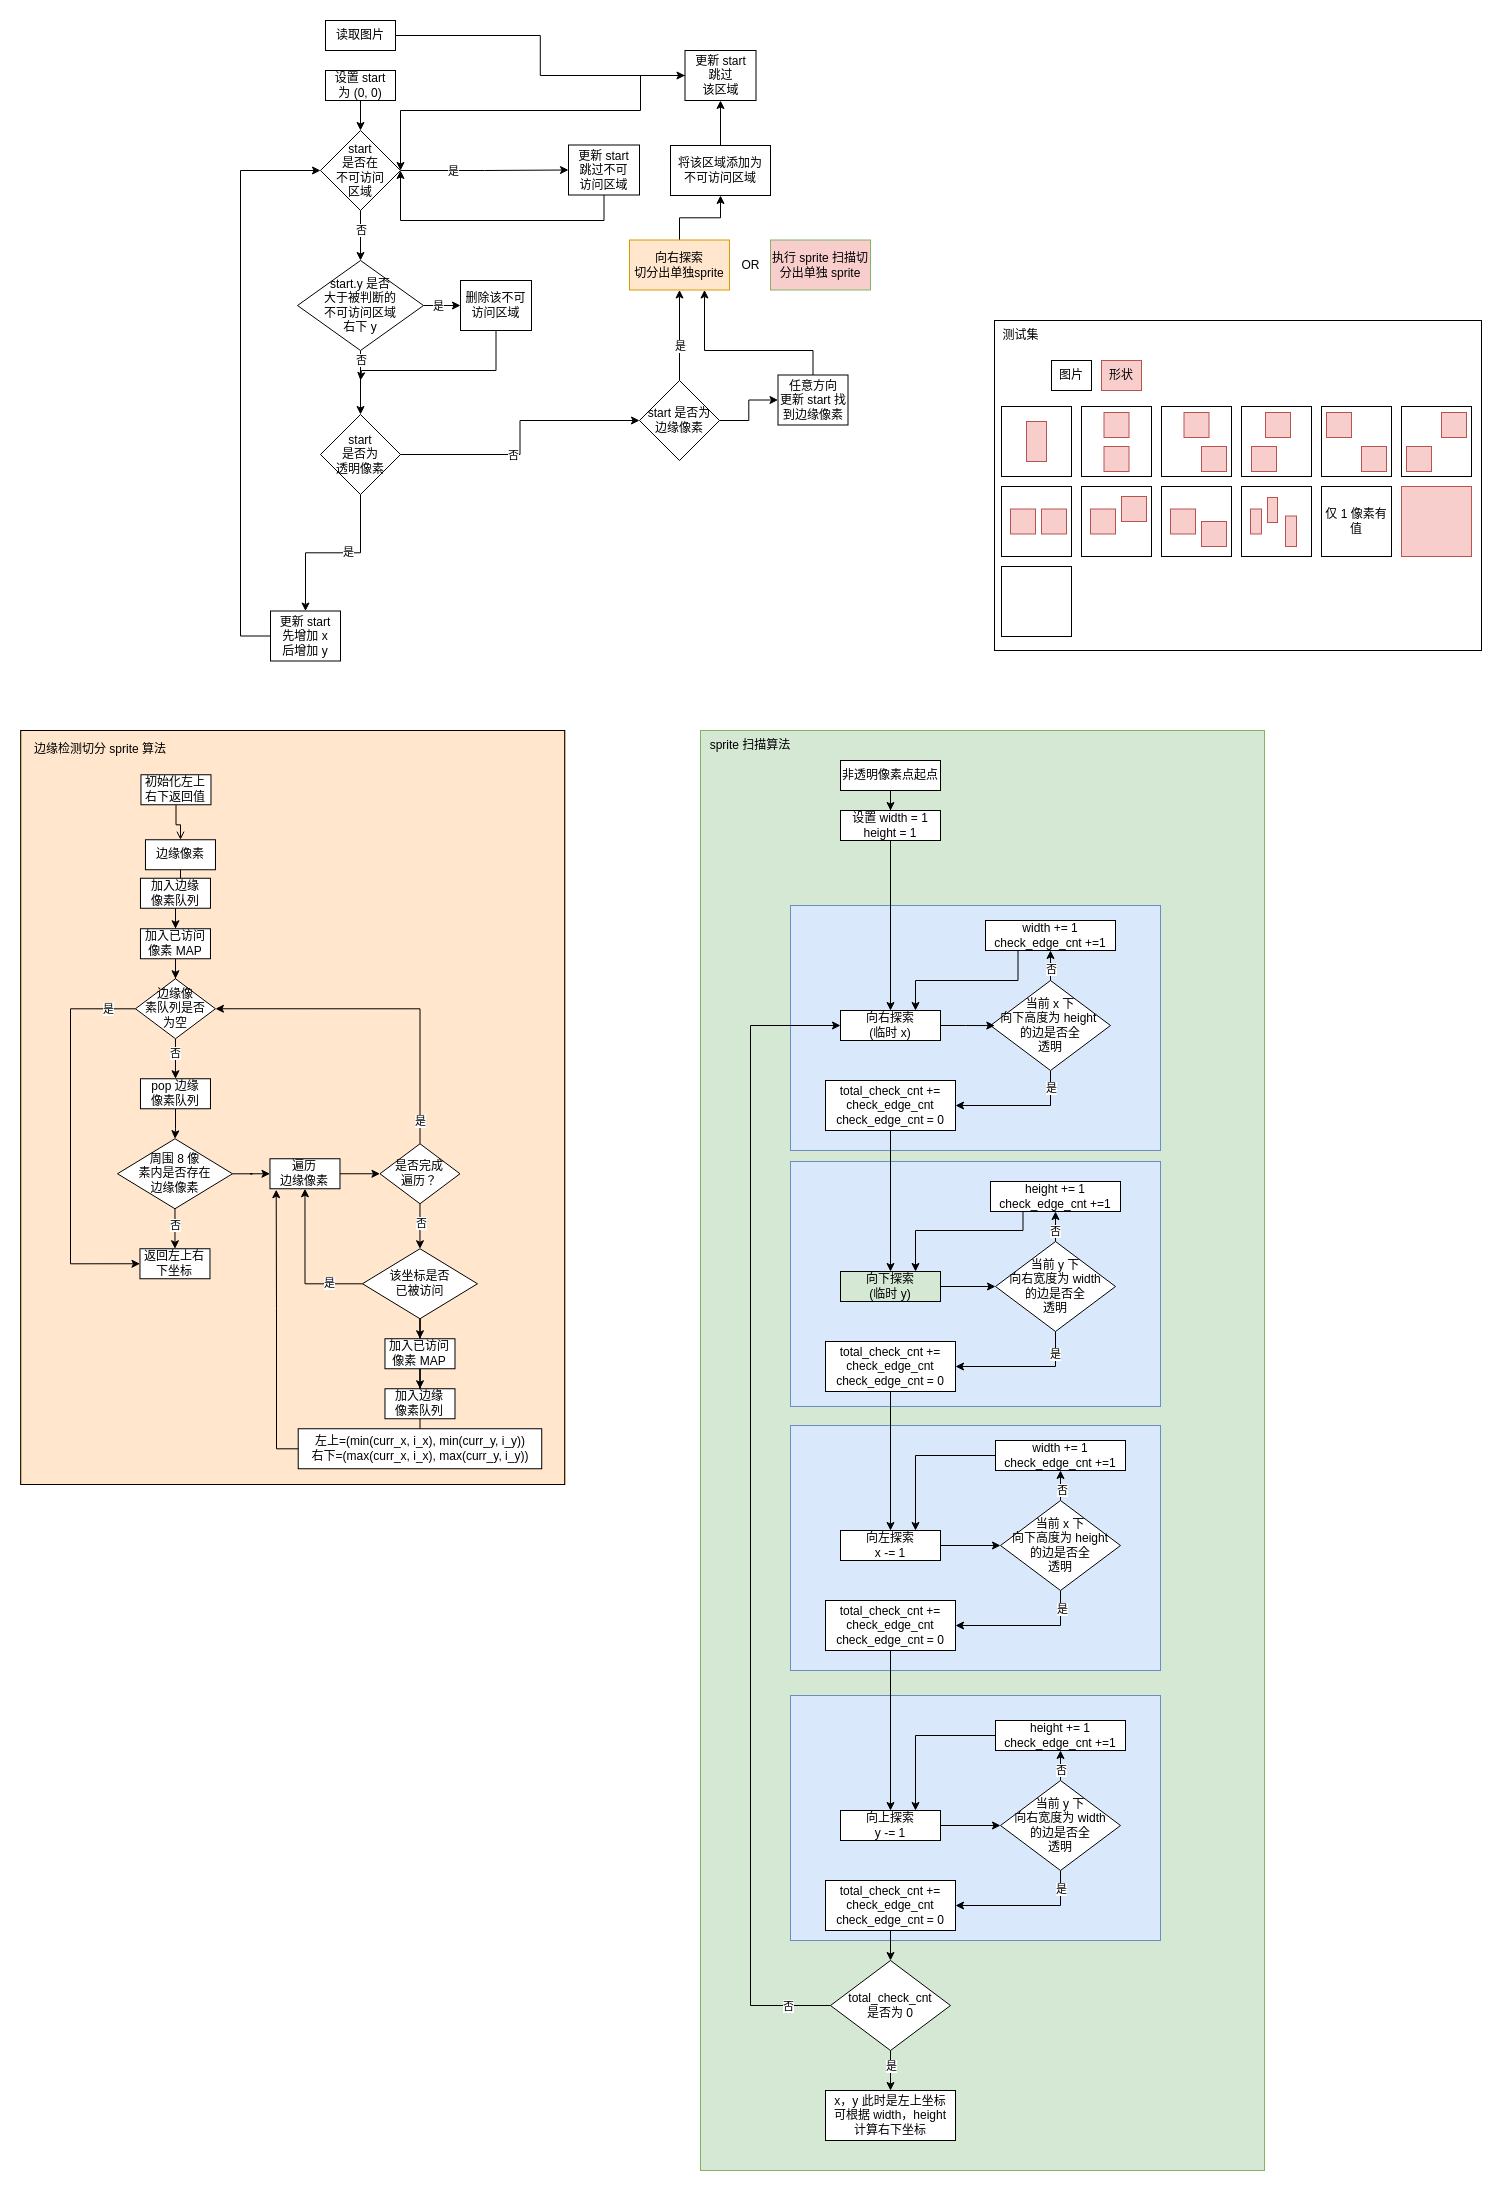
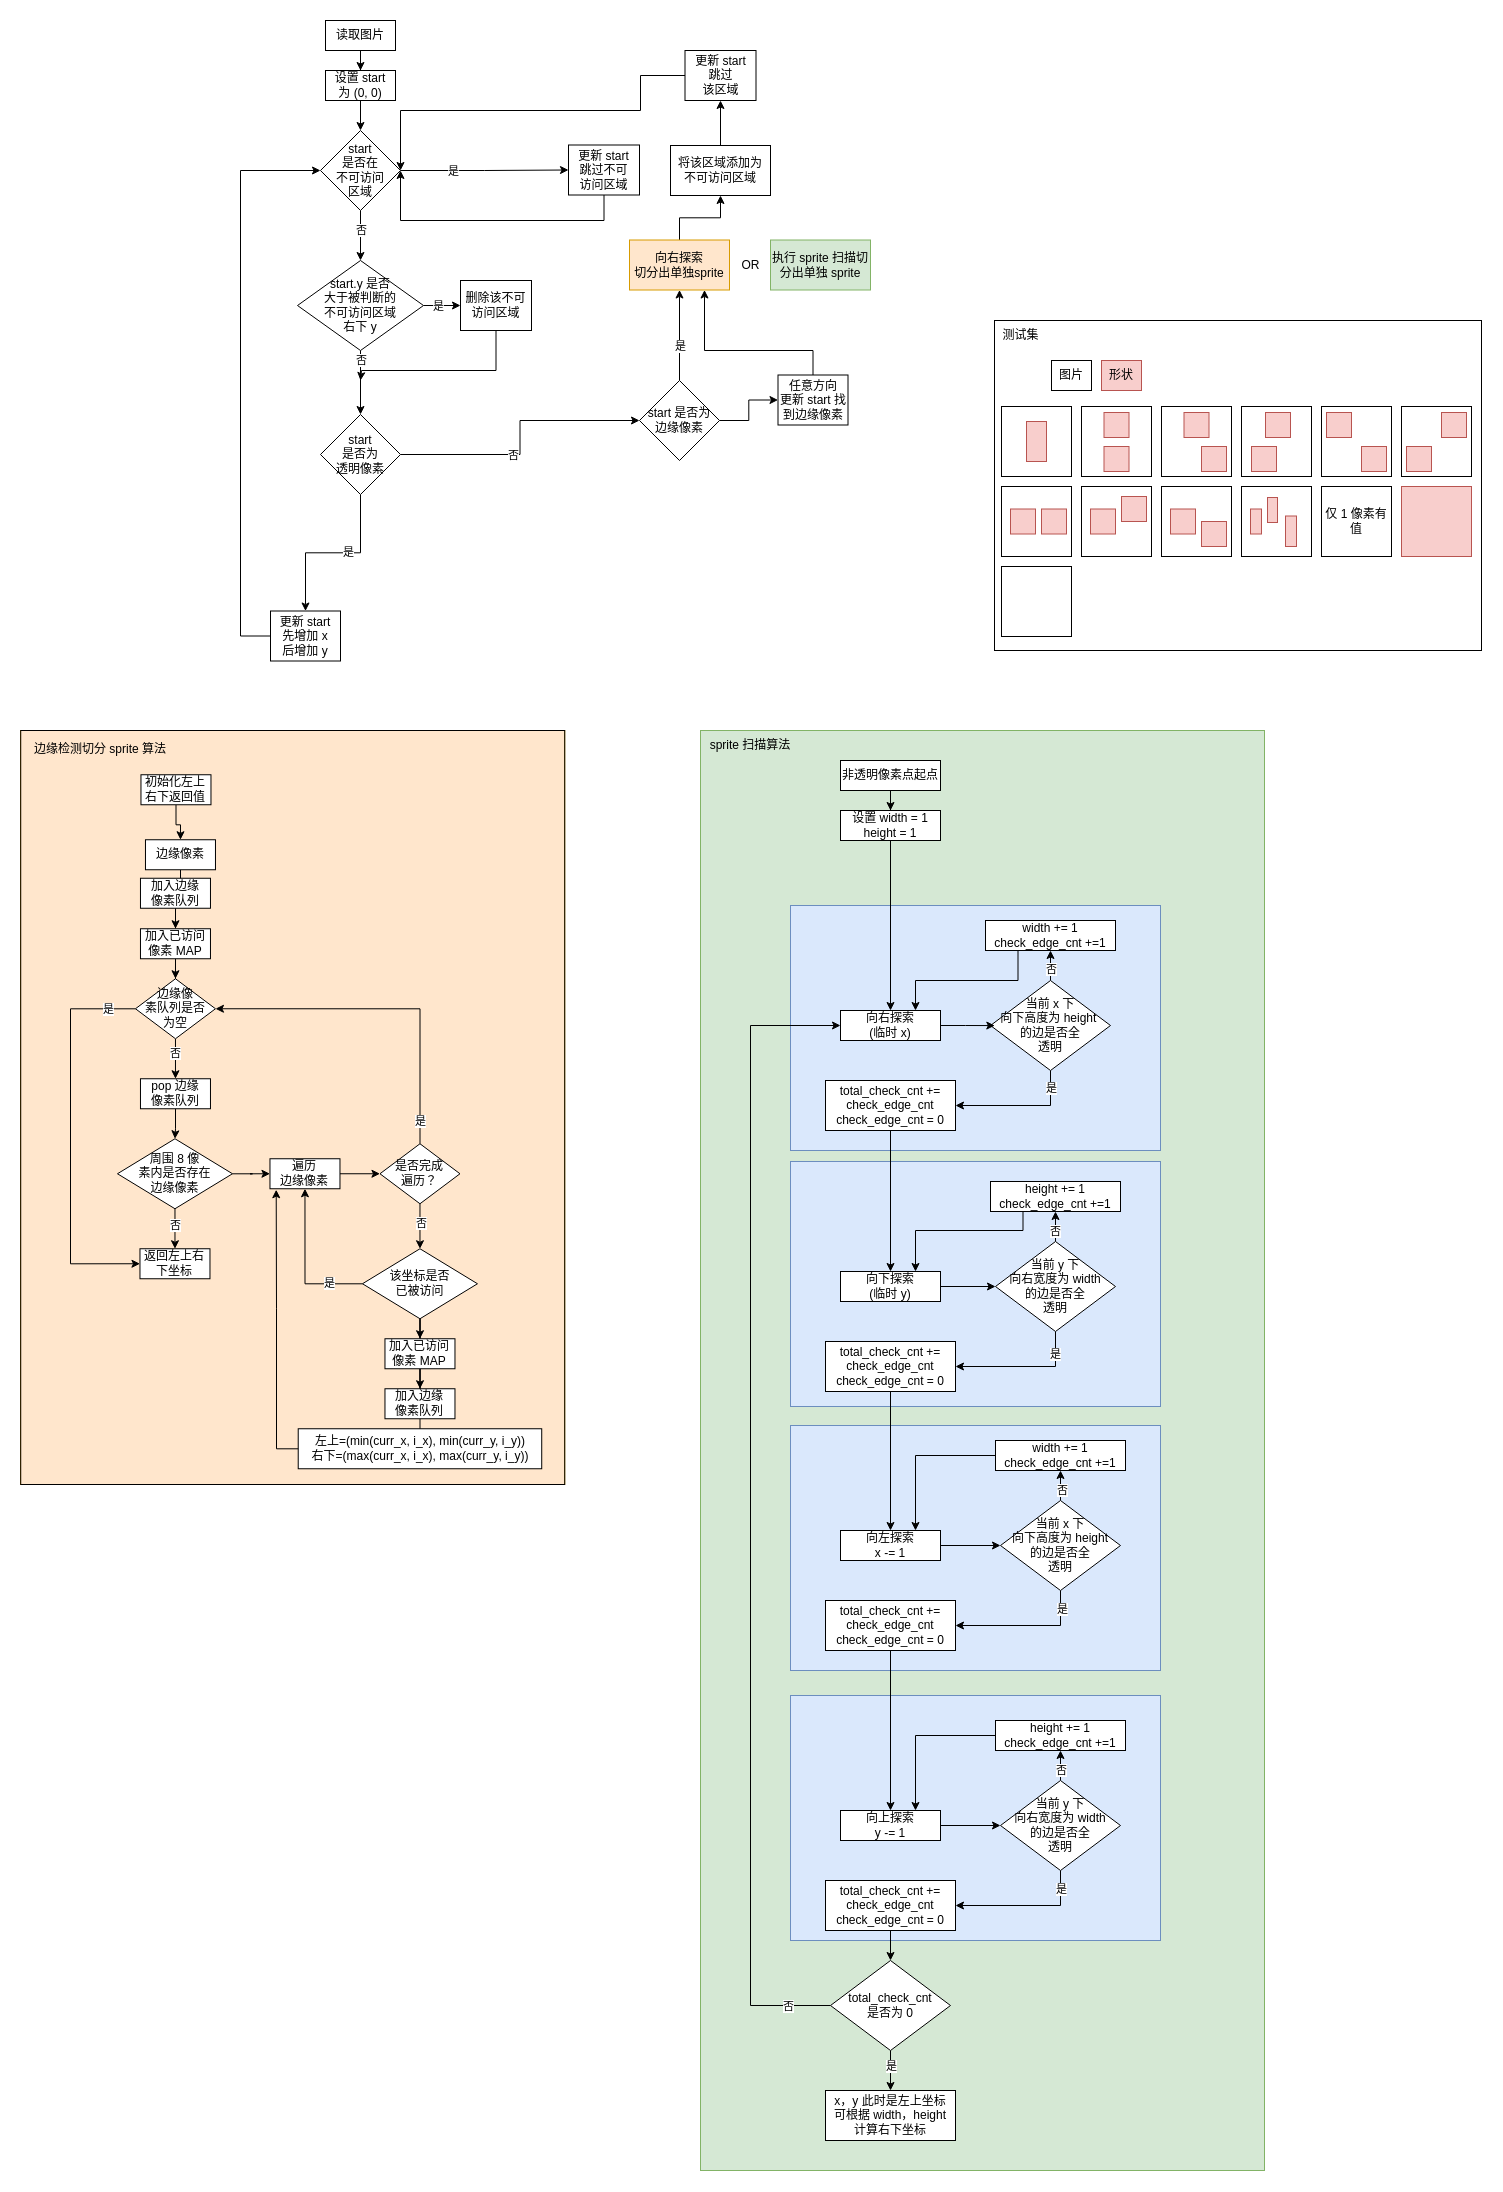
(536, 36) -> (361, 65)
(821, 265) -> (821, 265)
(180, 833) -> (180, 831)
(891, 1287) -> (891, 1287)
